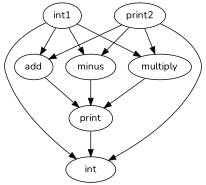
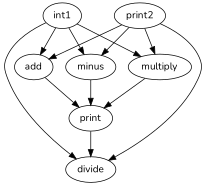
(91, 170) -> (91, 170)
